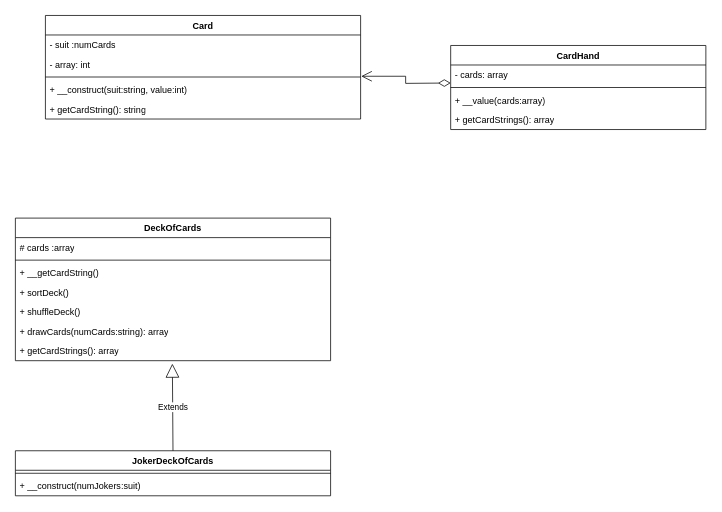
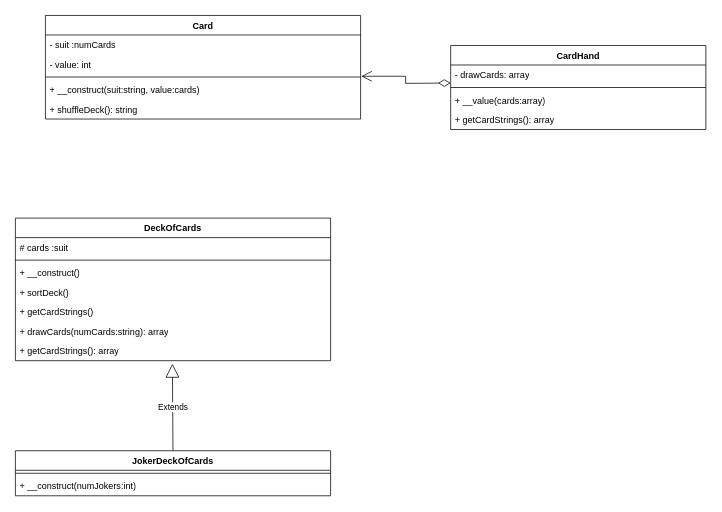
(75, 65) -> (74, 65)
(487, 76) -> (497, 76)
(133, 91) -> (139, 91)
(107, 110) -> (102, 110)
(52, 248) -> (48, 248)
(65, 274) -> (57, 274)
(55, 313) -> (63, 313)
(89, 487) -> (87, 487)
